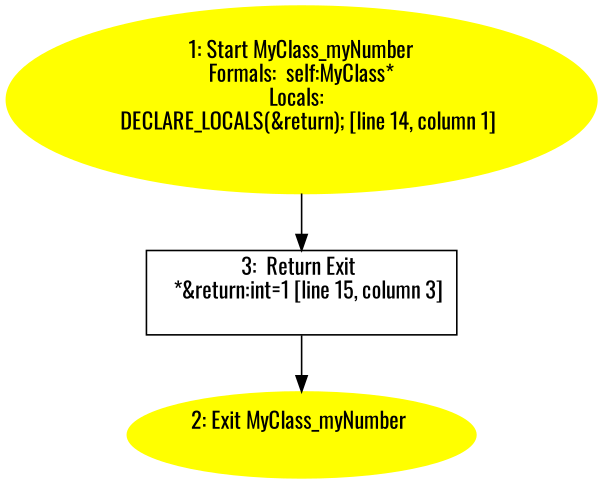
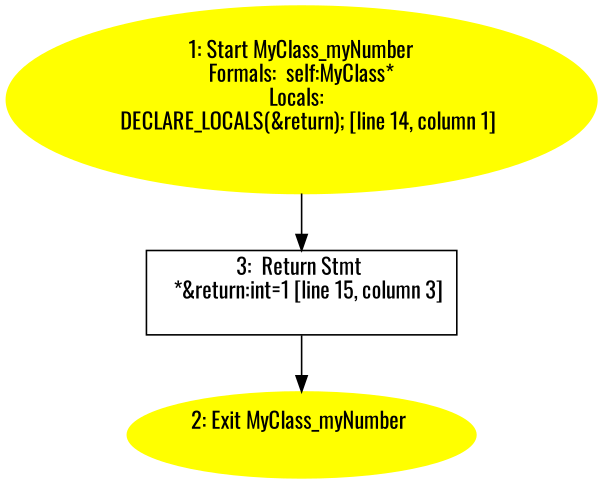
(302, 293) -> (302, 293)
